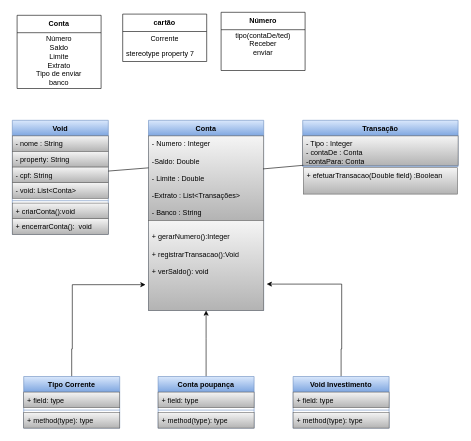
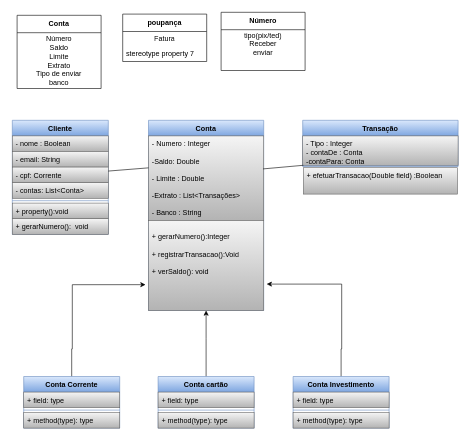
(165, 23) -> (165, 23)
(165, 39) -> (165, 39)
(263, 50) -> (263, 50)
(60, 129) -> (60, 129)
(41, 144) -> (43, 144)
(48, 160) -> (41, 160)
(38, 176) -> (43, 176)
(50, 191) -> (54, 191)
(50, 212) -> (47, 212)
(61, 227) -> (57, 227)
(72, 385) -> (72, 385)
(206, 385) -> (206, 385)
(341, 385) -> (341, 385)
